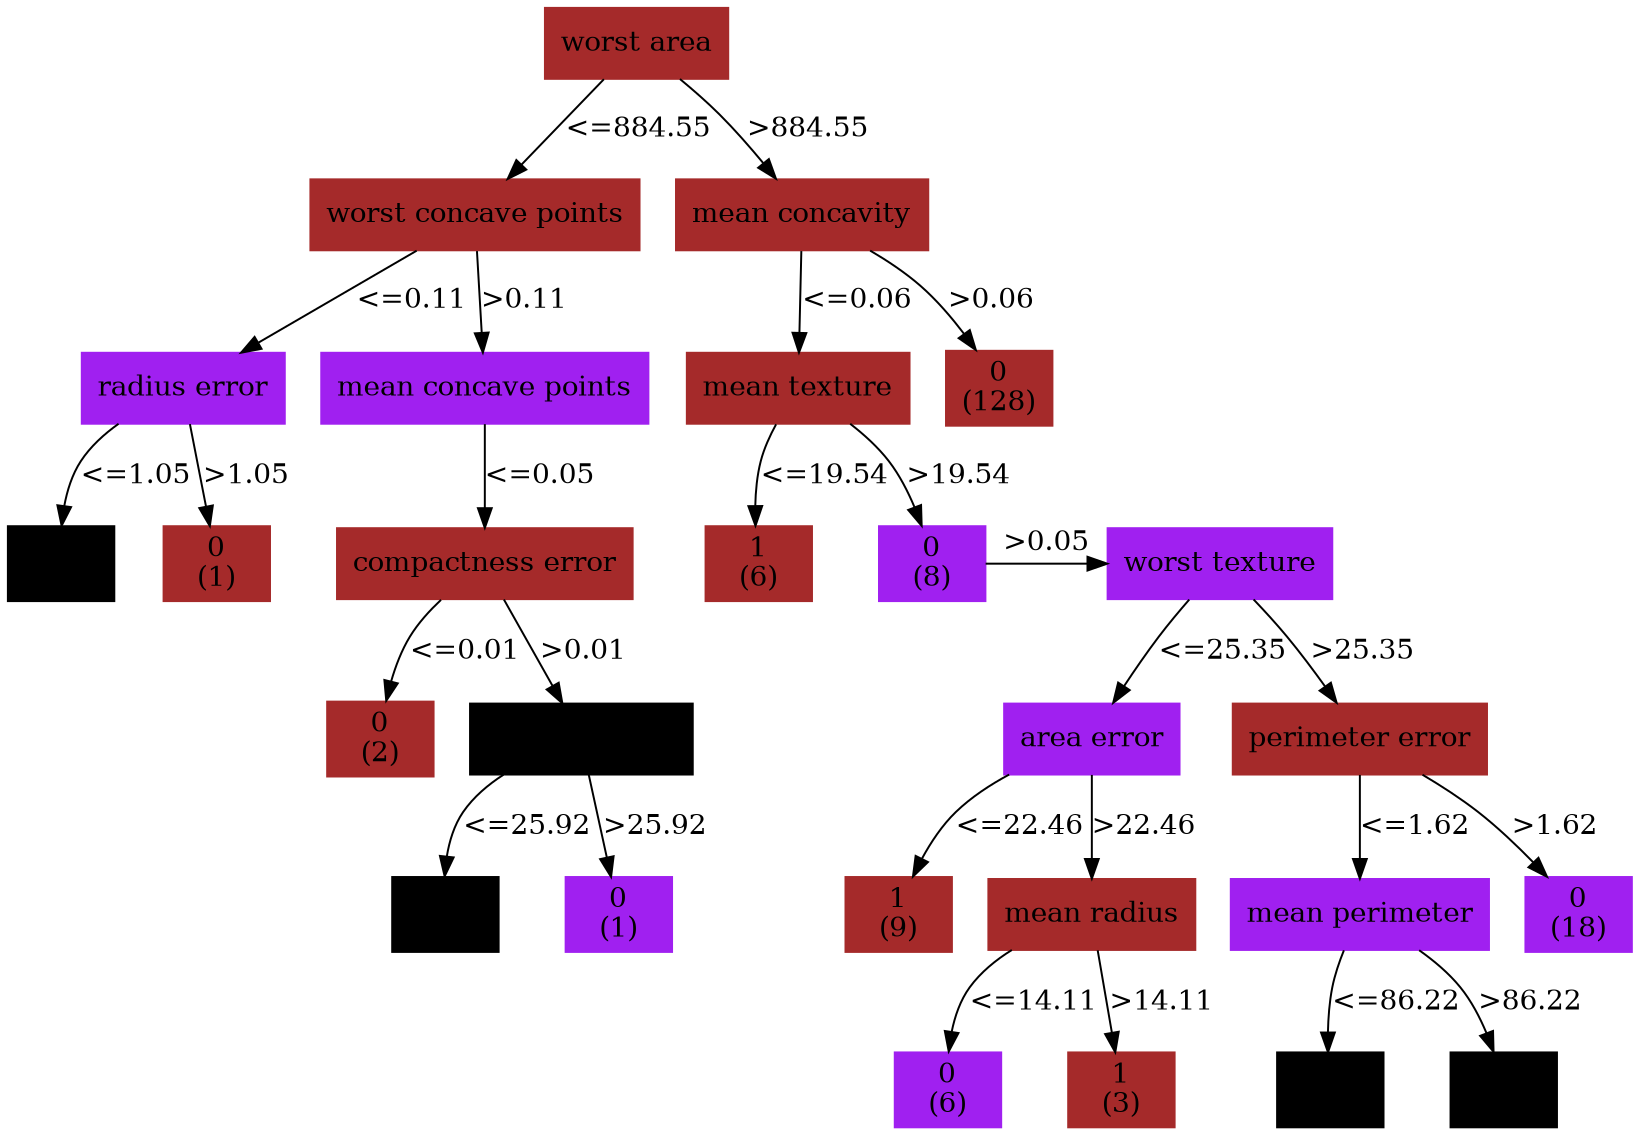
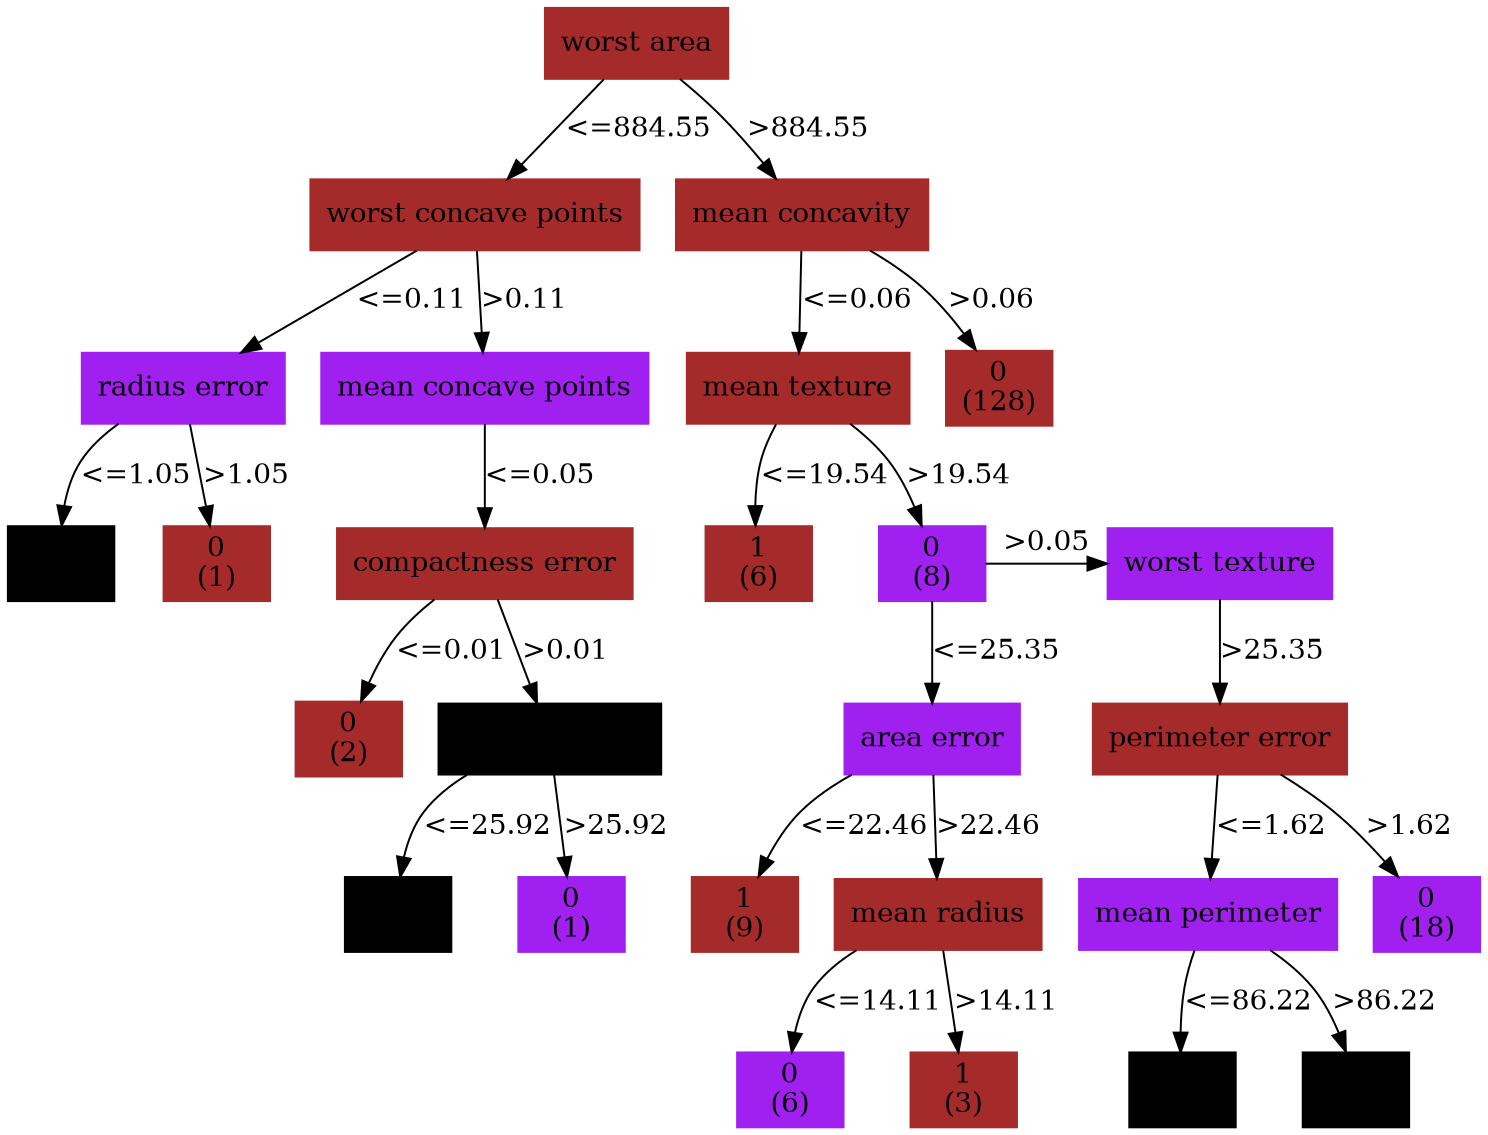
(1155, 642) -> (932, 642)
